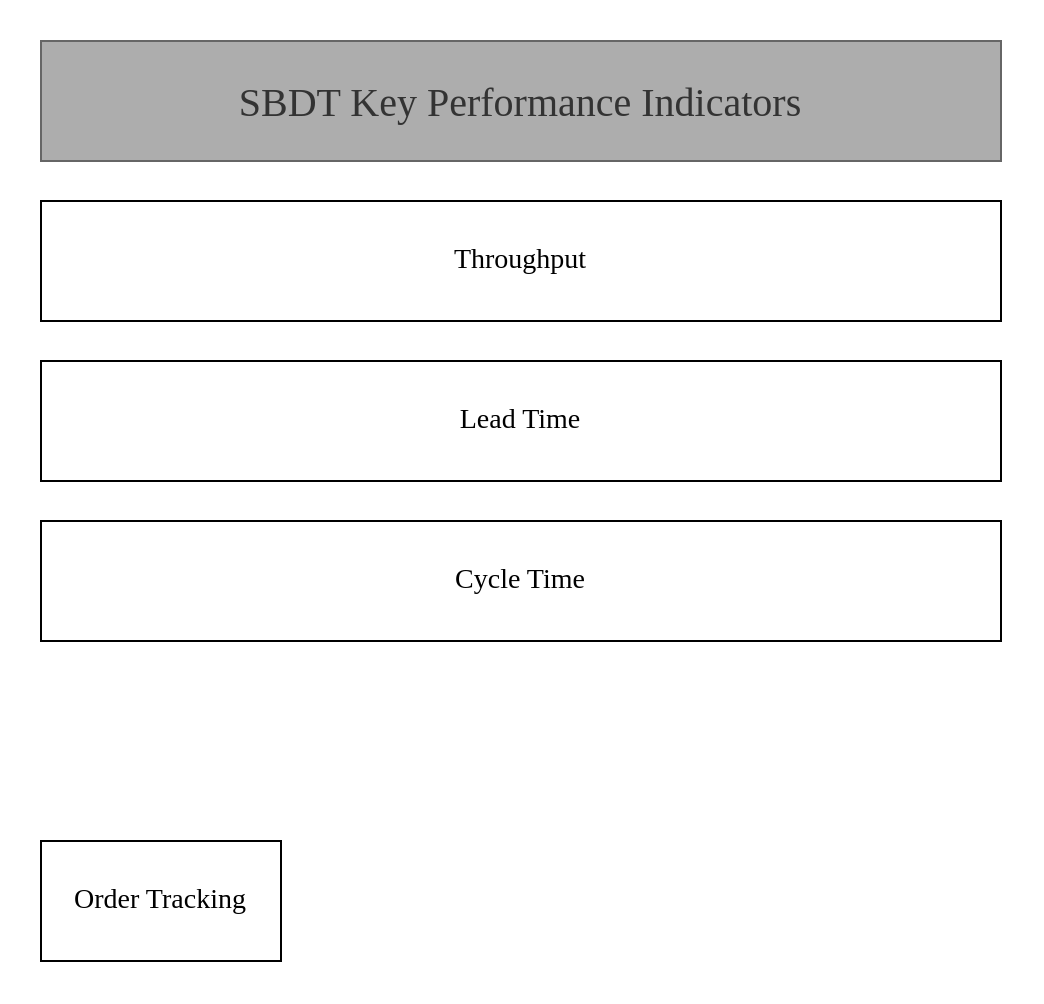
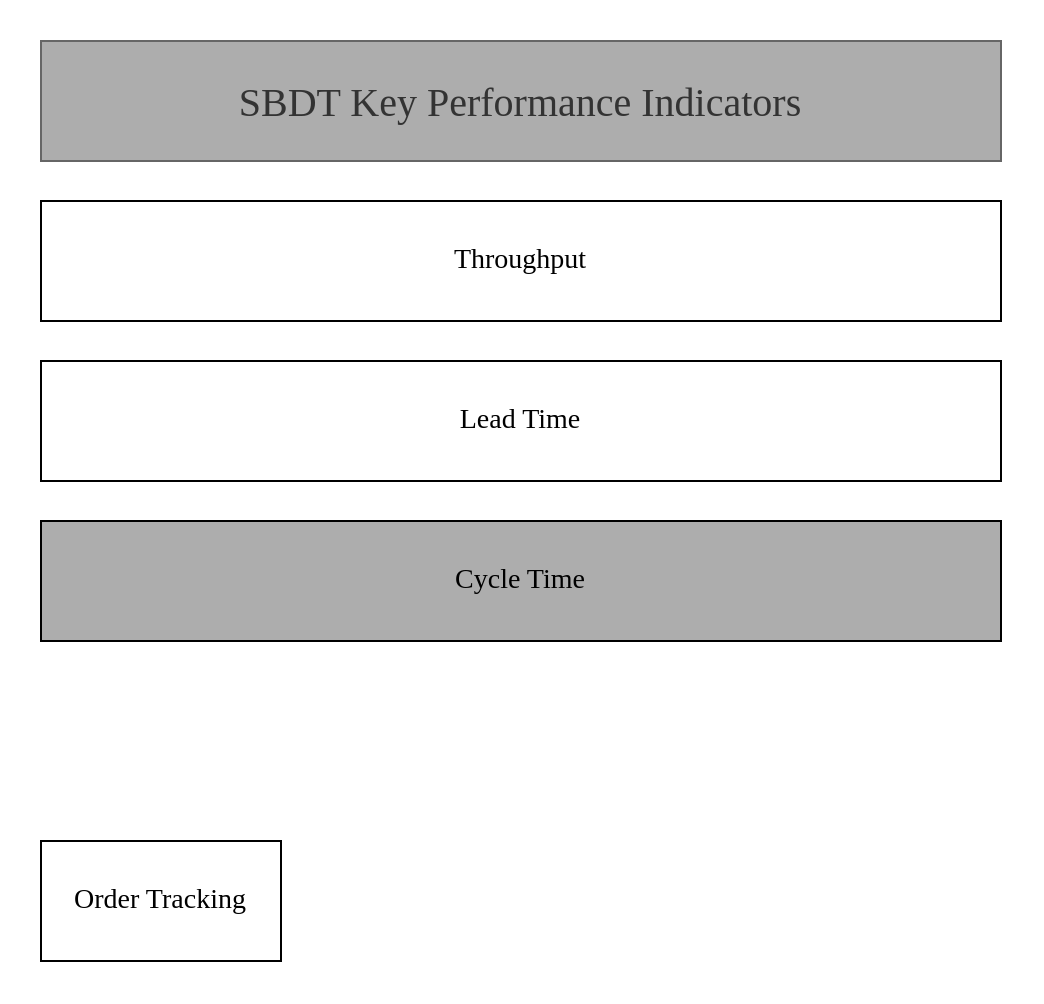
(521, 581) -> (521, 581)
